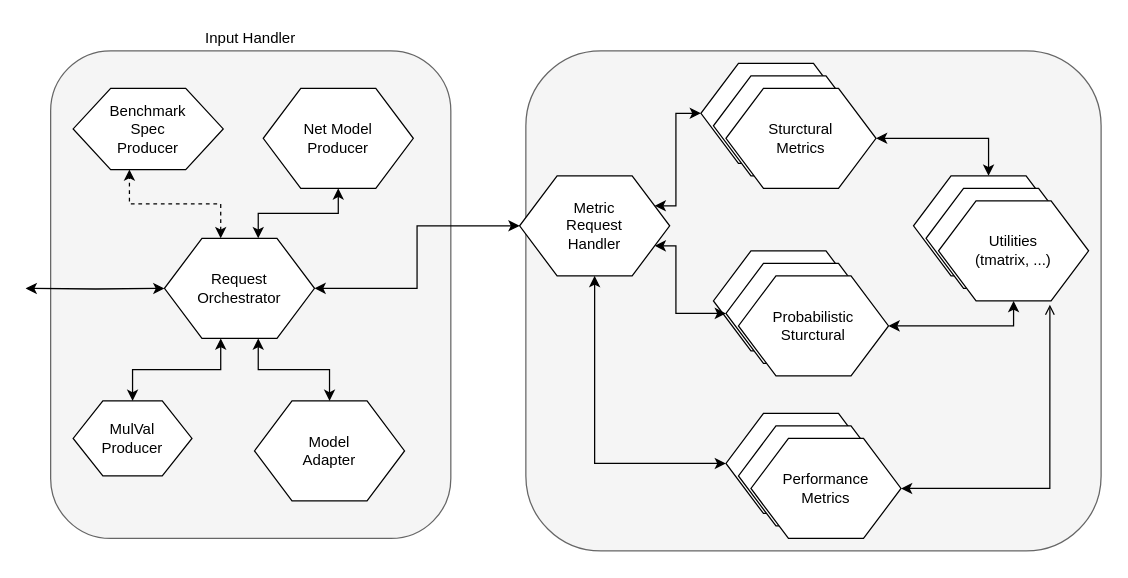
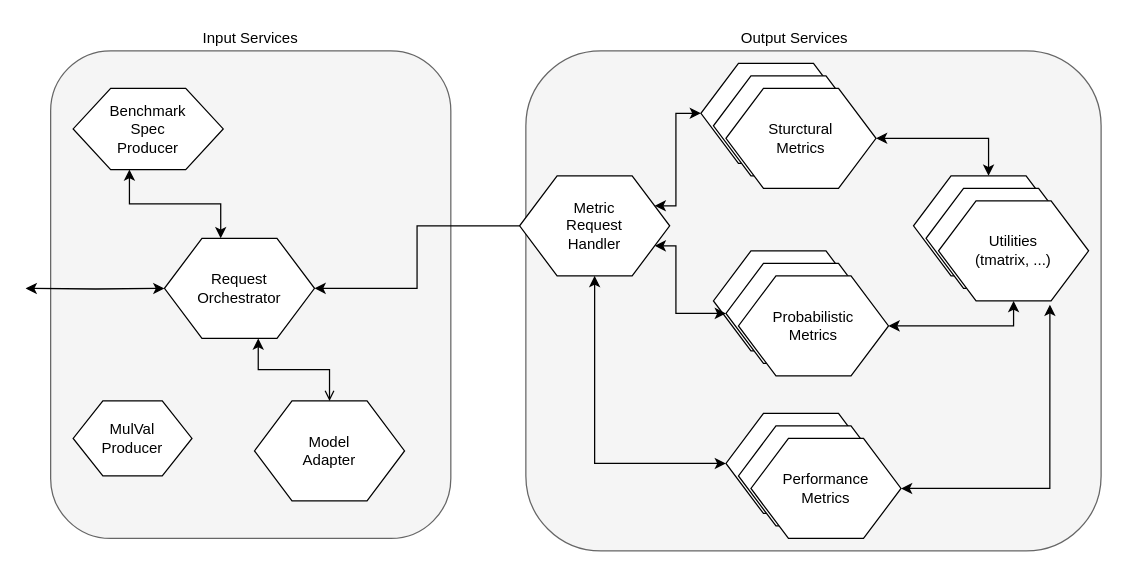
(251, 38) -> (251, 38)
none -> (794, 38)
(338, 138) -> none
(174, 204) -> (174, 204)
(298, 213) -> none
(509, 226) -> (513, 226)
(1049, 312) -> (1049, 314)
(813, 326) -> (813, 326)
(177, 369) -> none
(329, 391) -> (329, 393)
